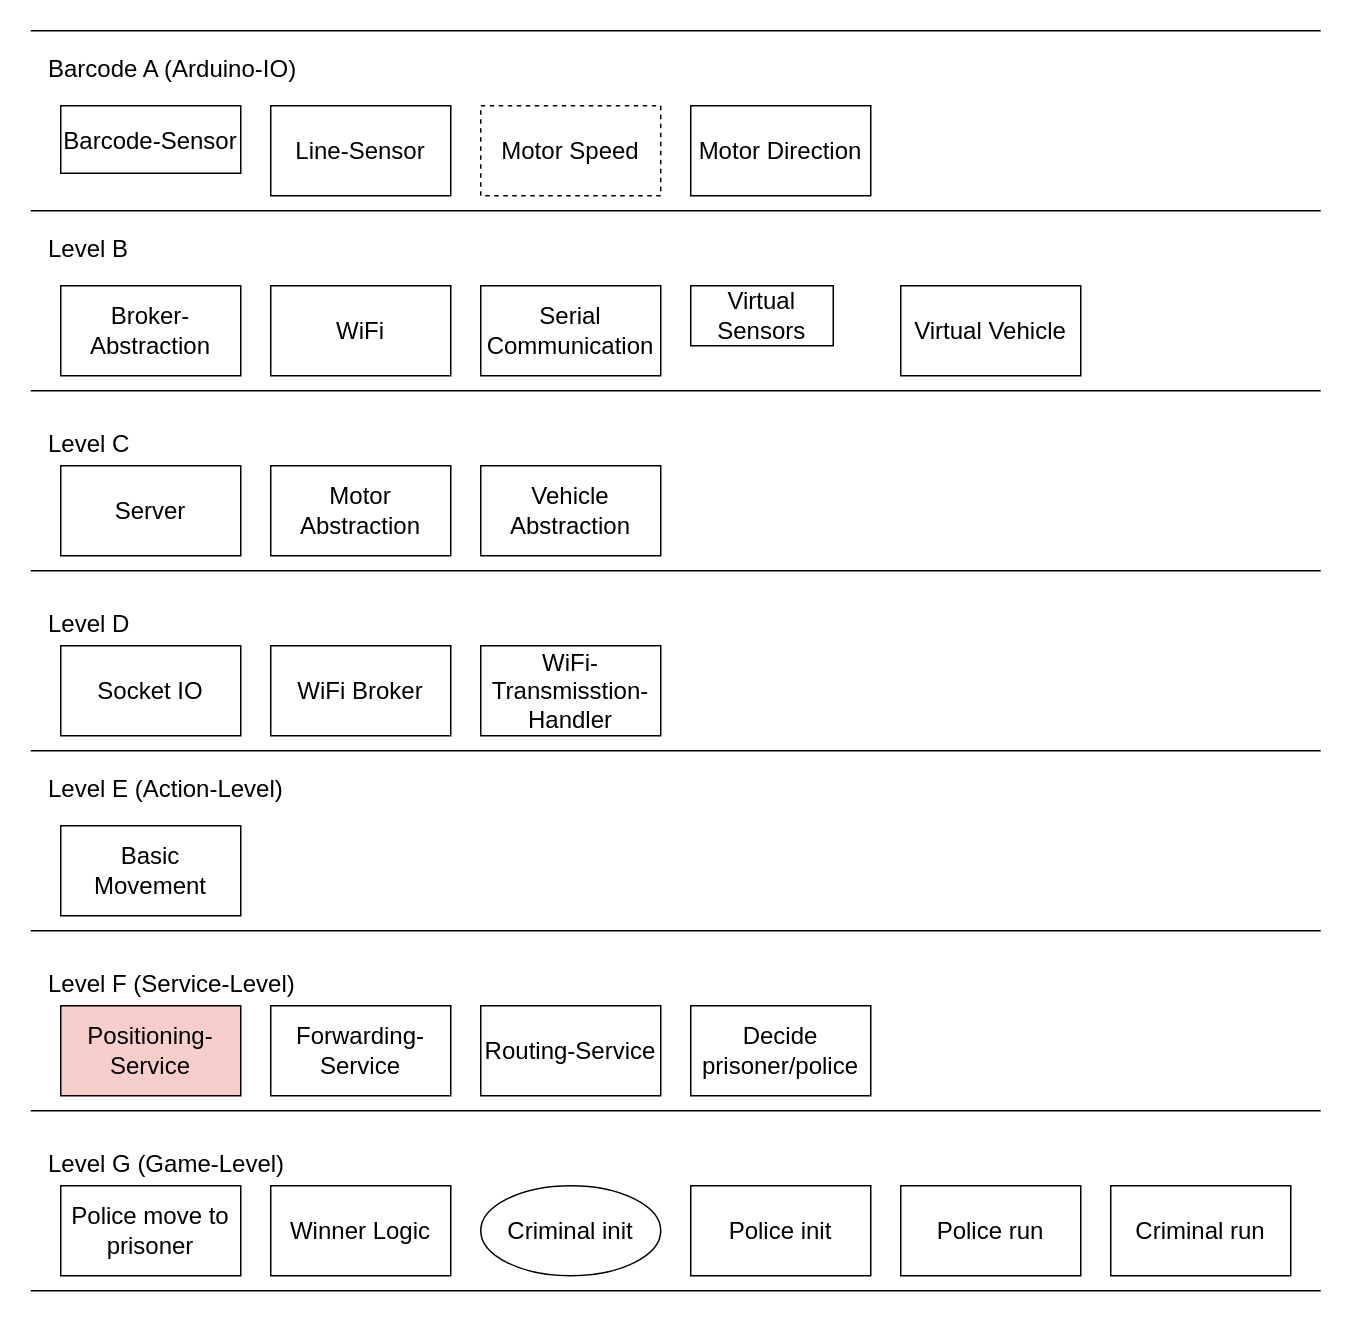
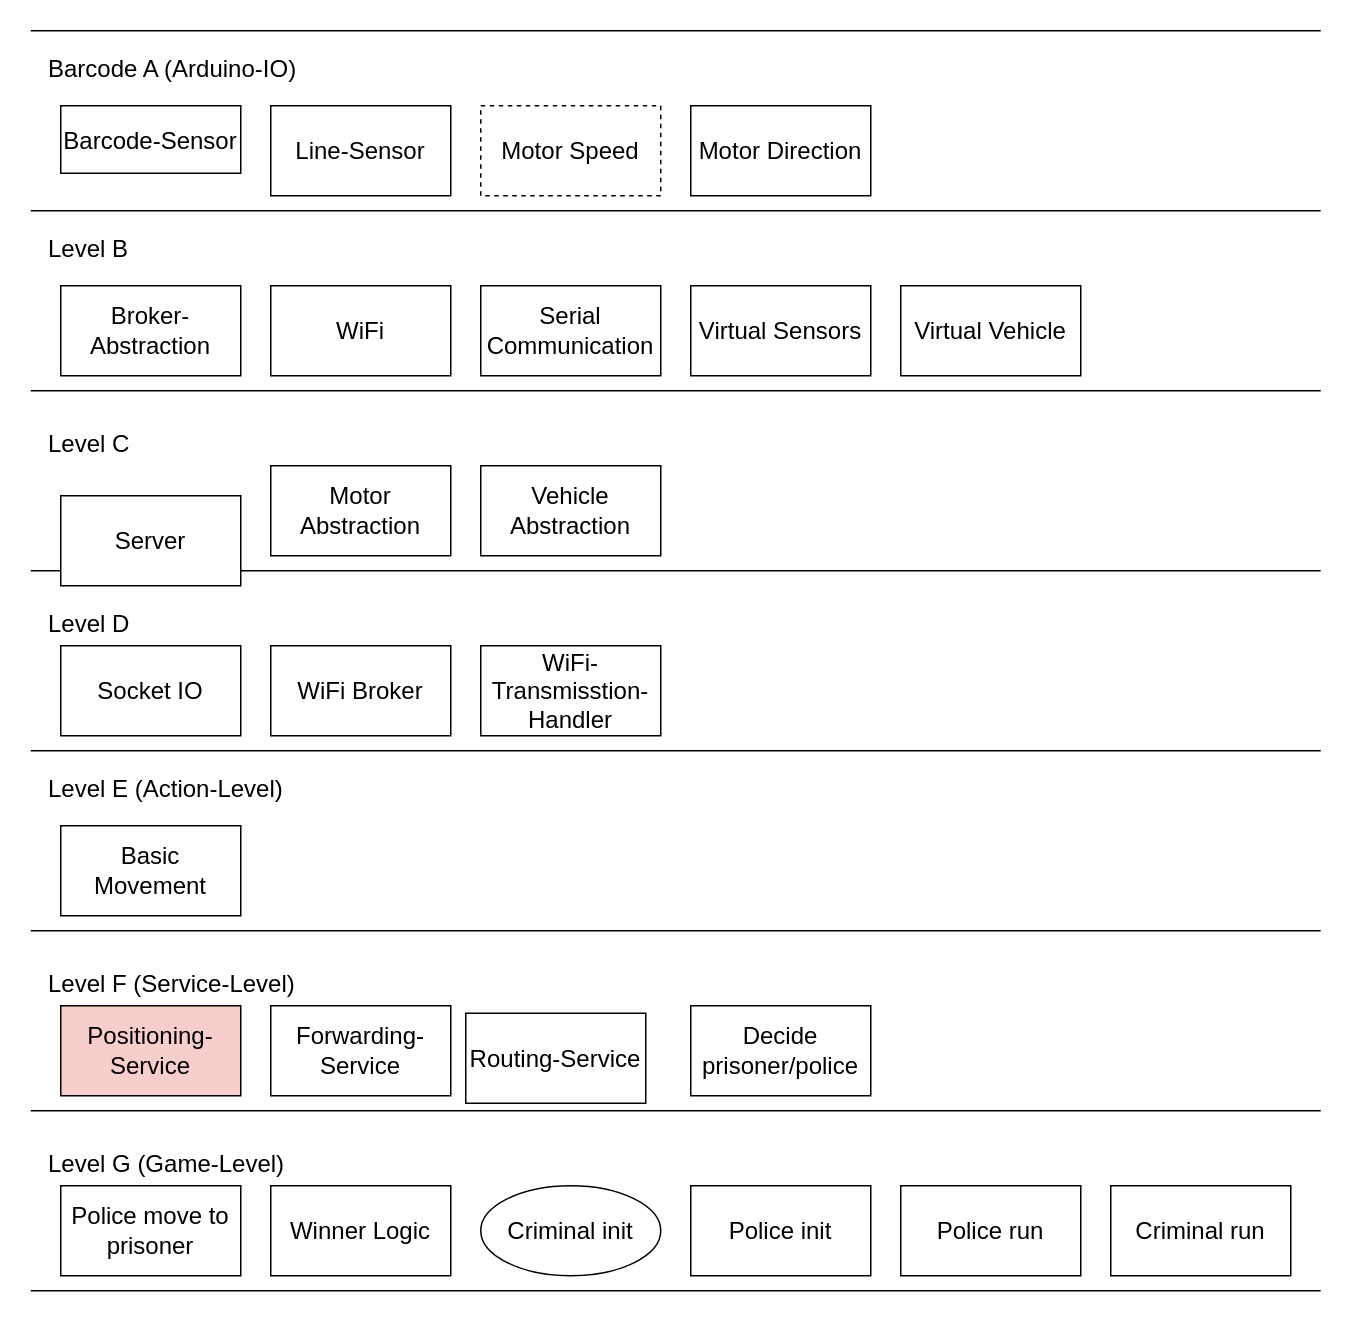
(762, 316) -> (781, 331)
(151, 511) -> (151, 541)
(571, 1051) -> (556, 1058)
